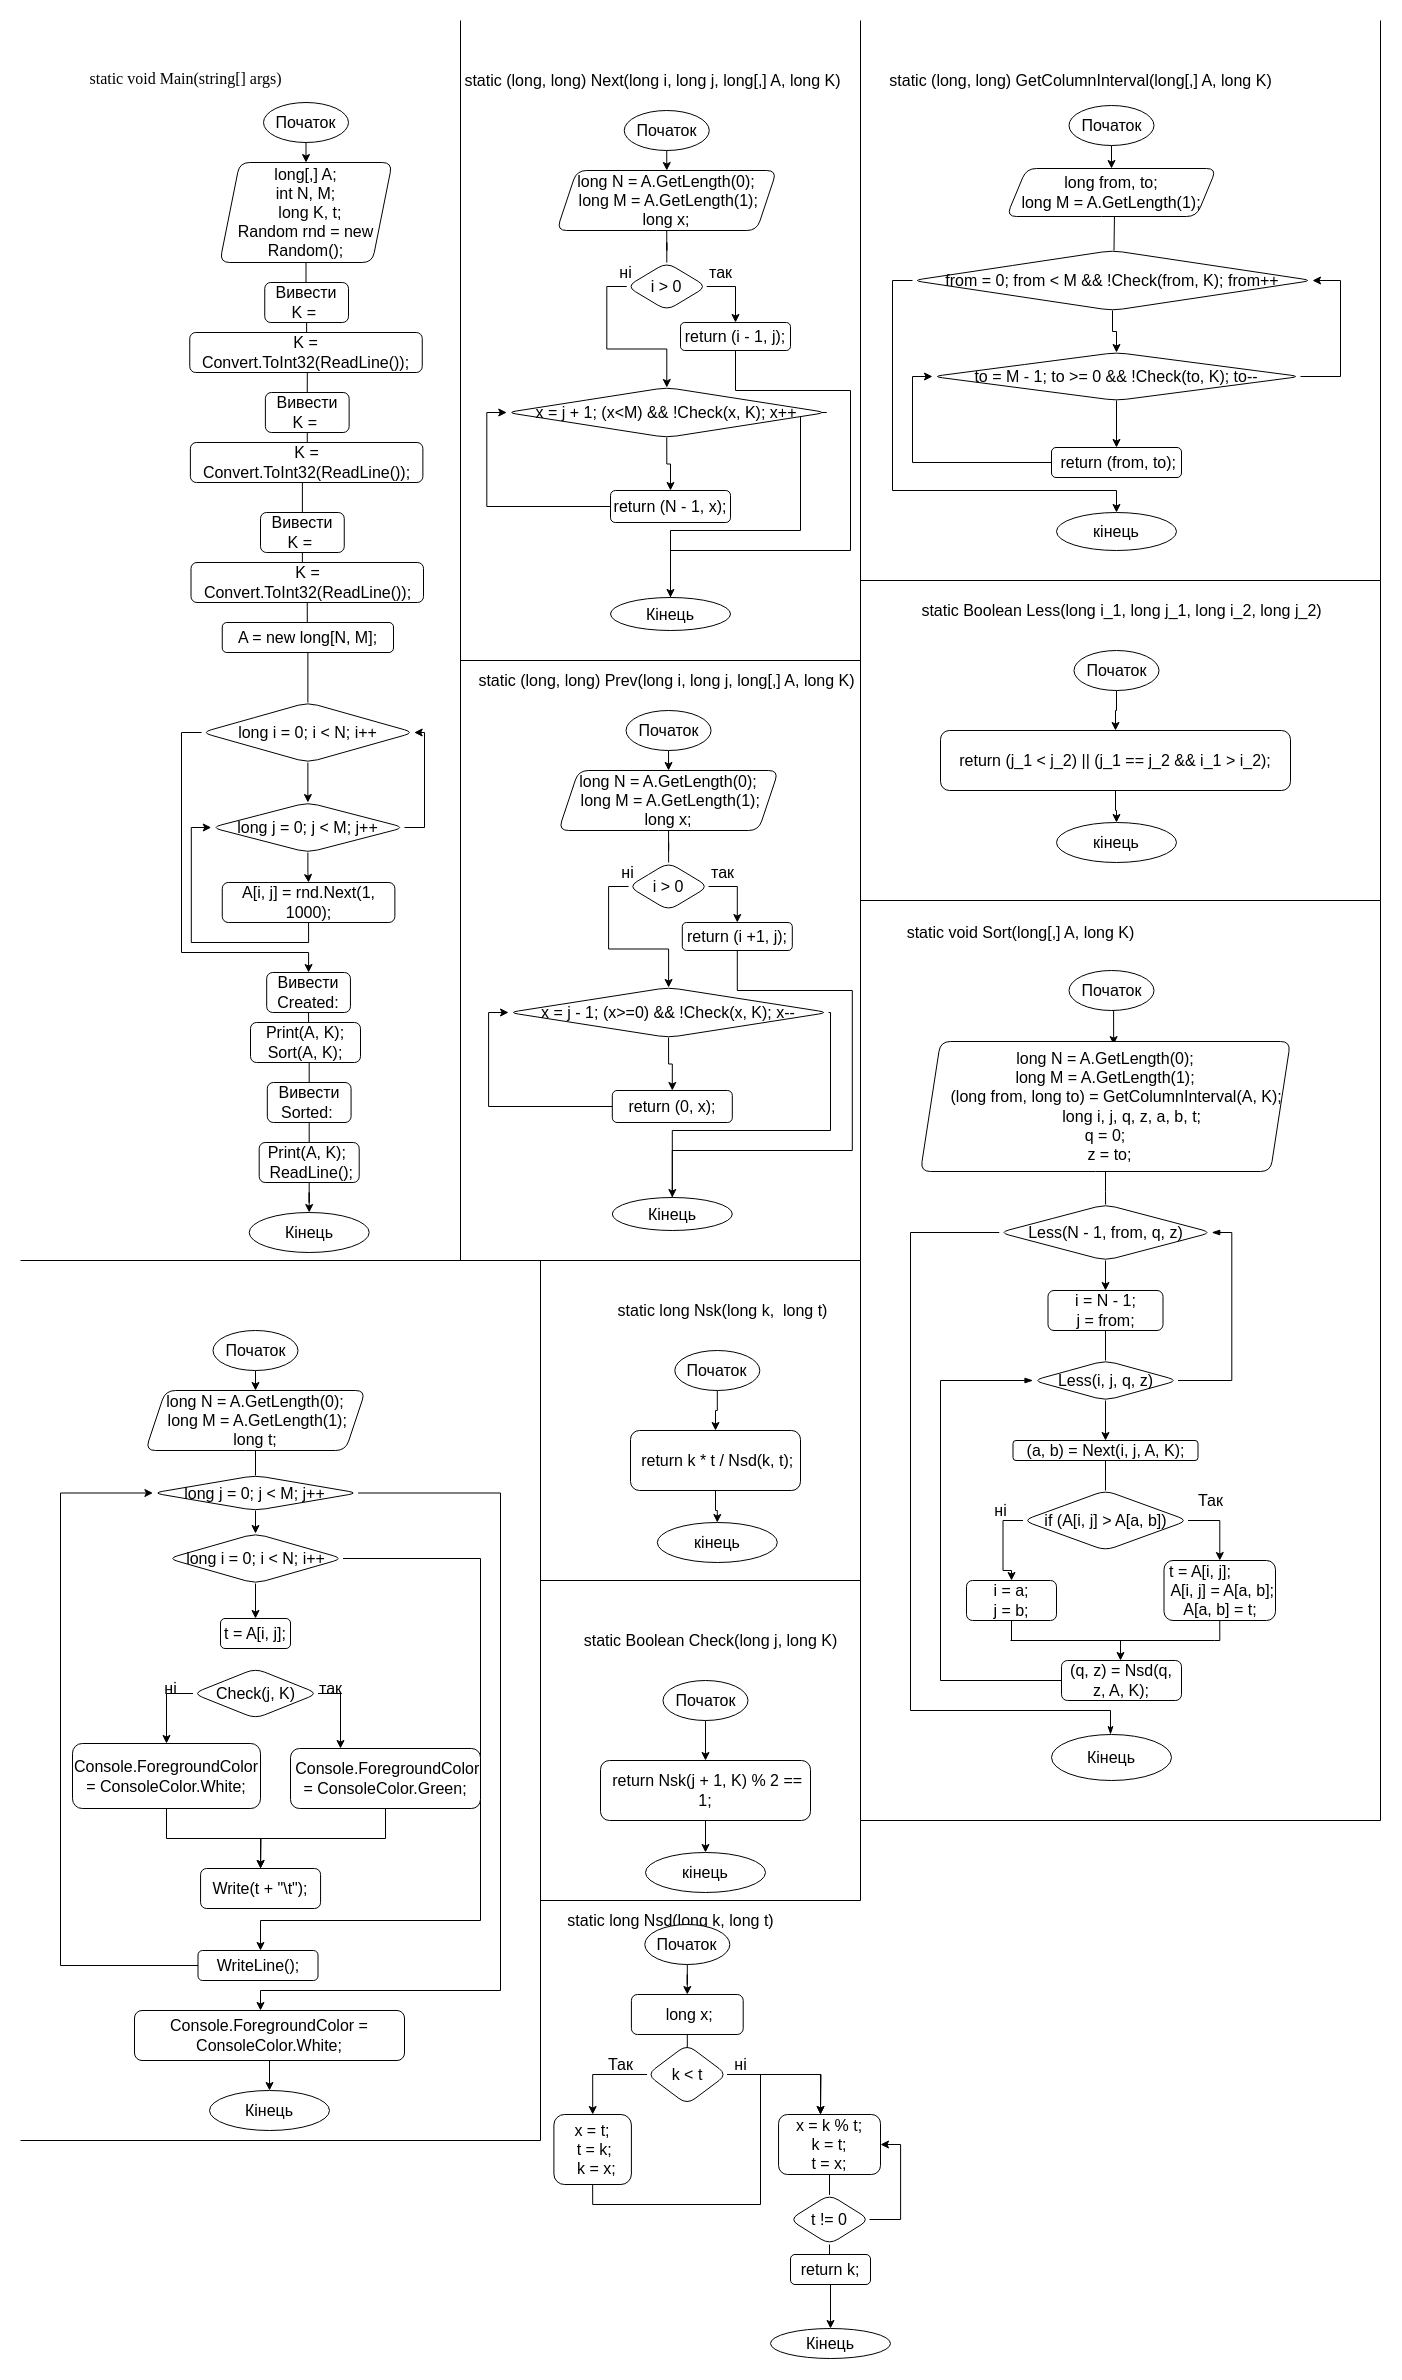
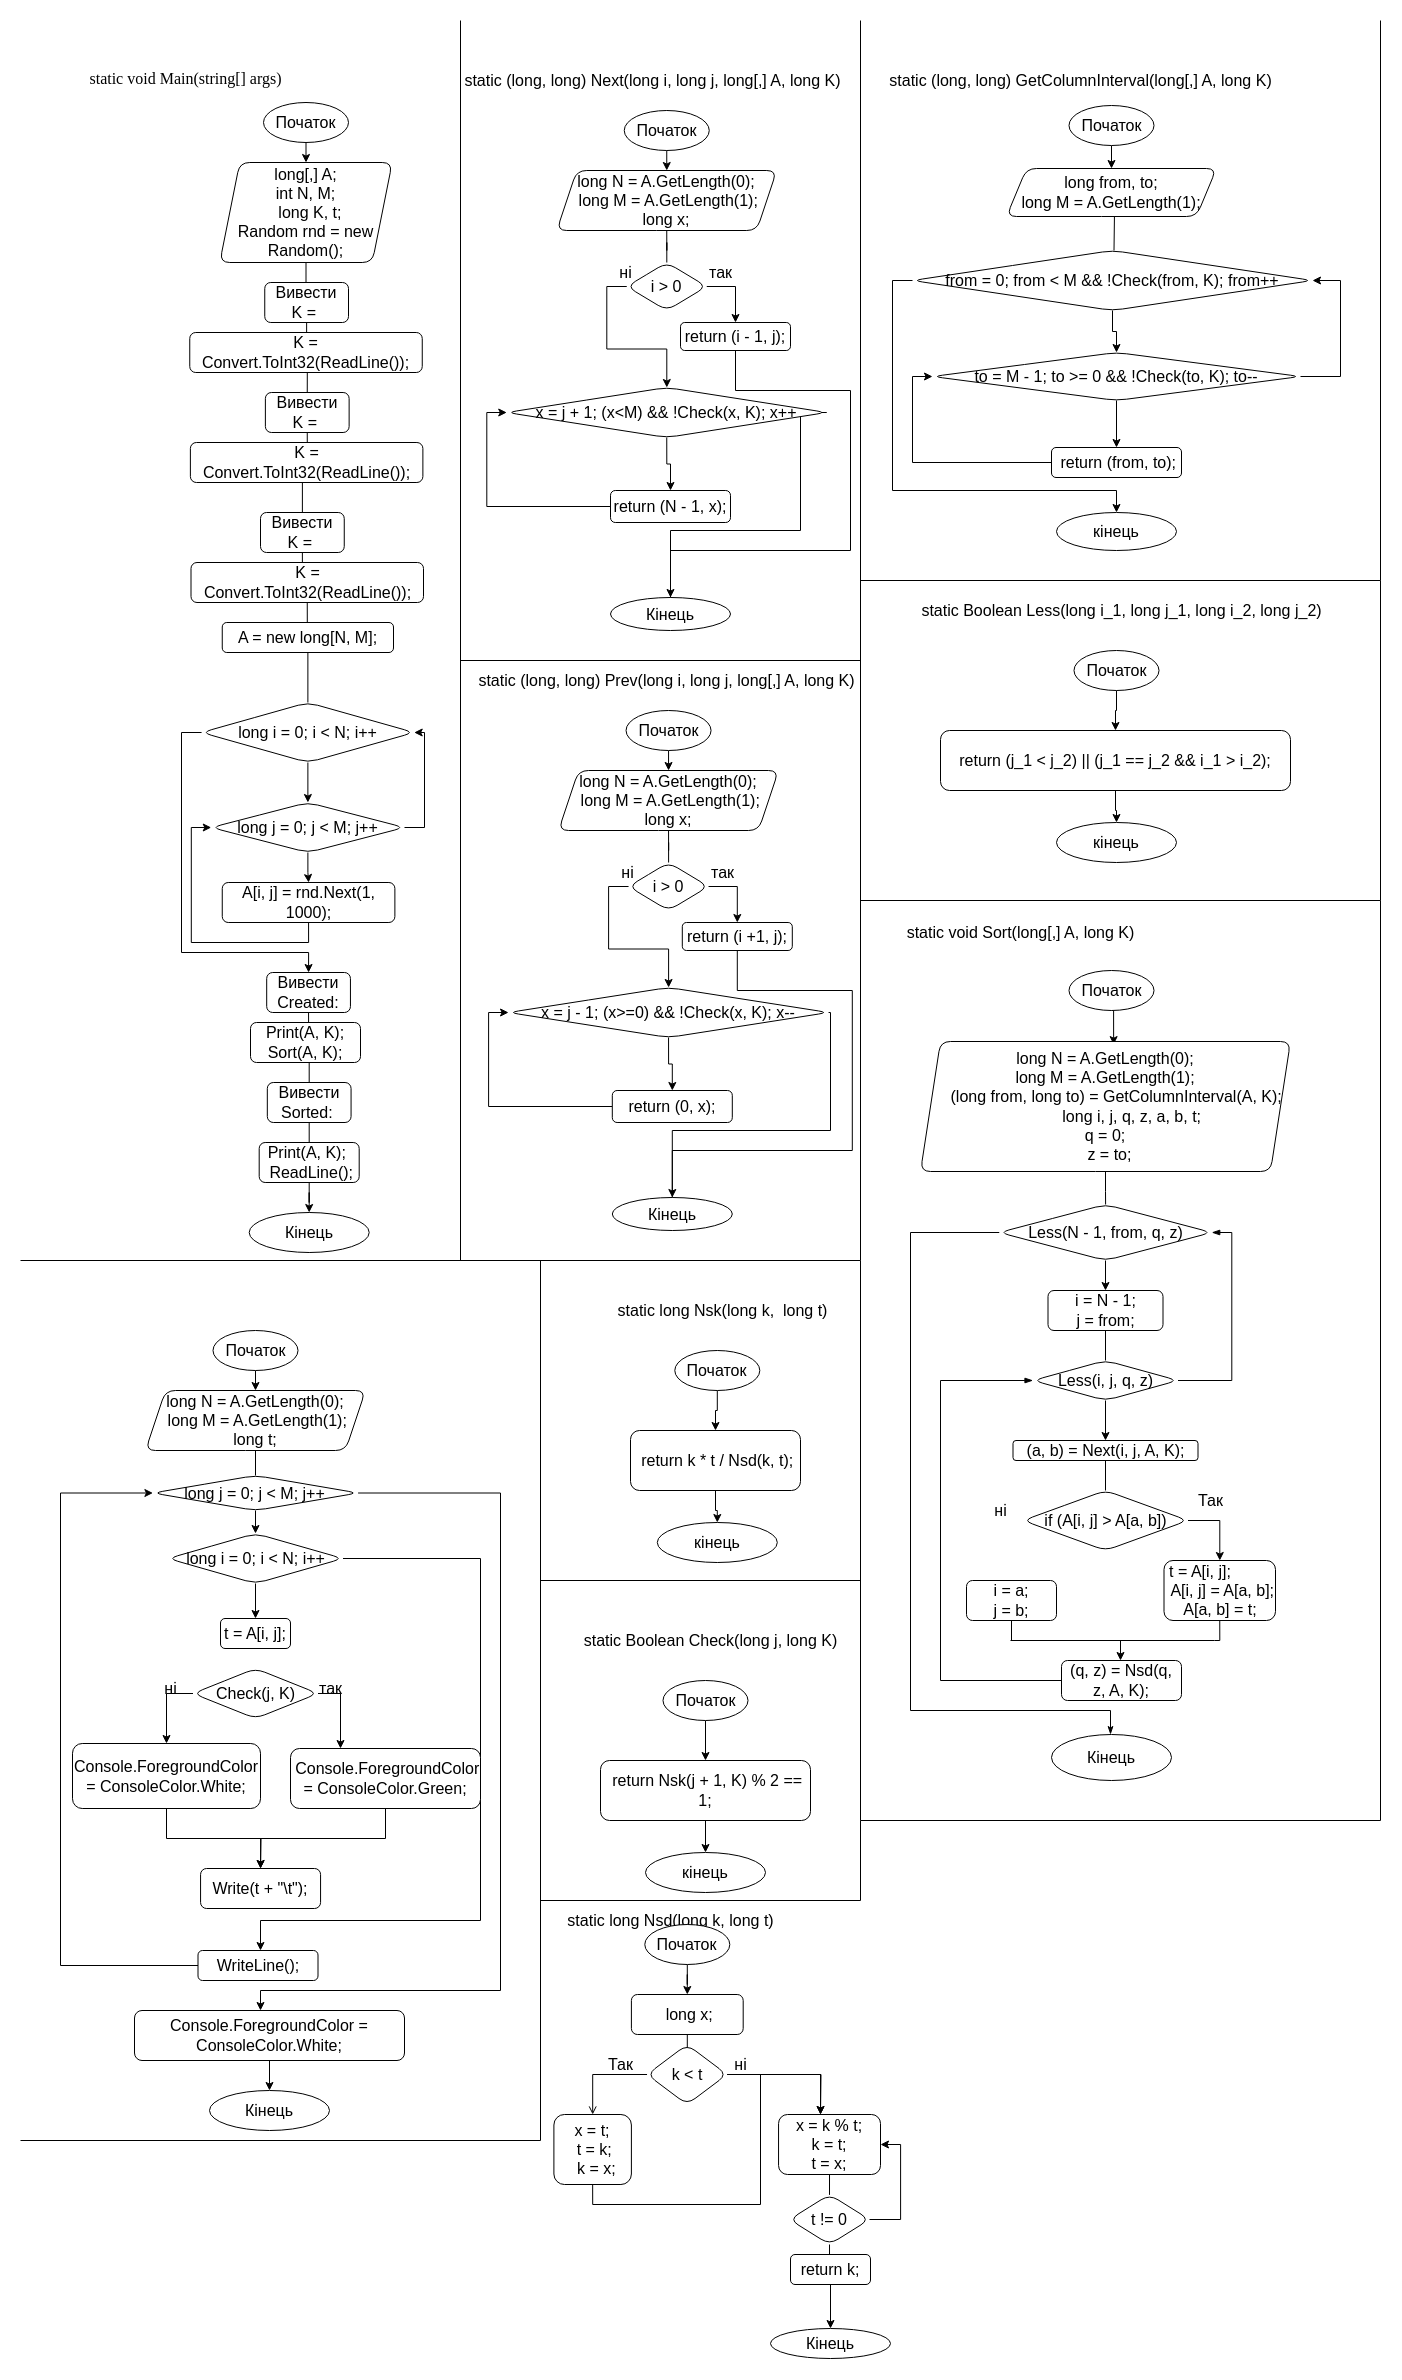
(1003, 1541) -> none
(593, 2106) -> (593, 2108)
